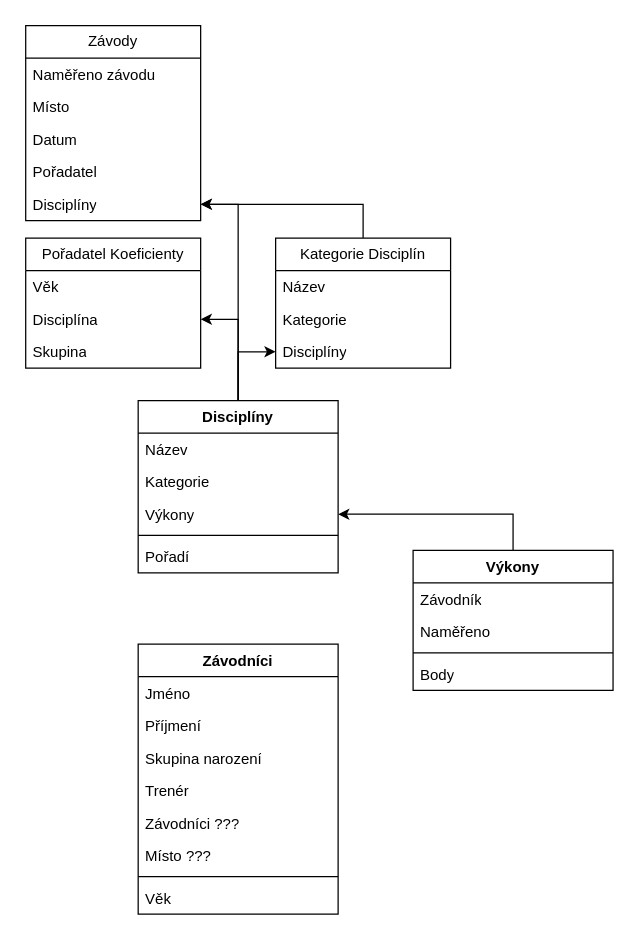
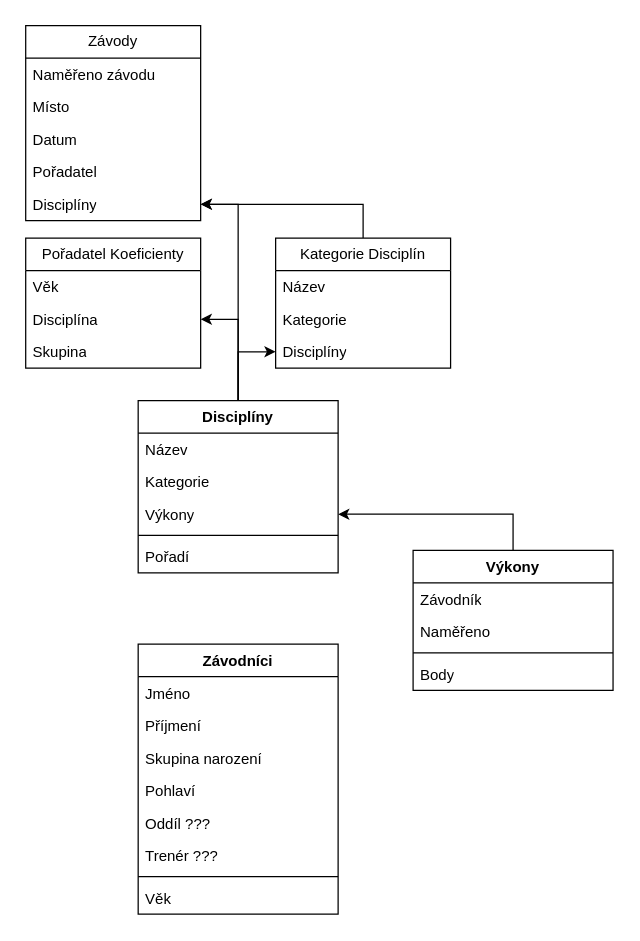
(171, 792) -> (173, 792)
(196, 825) -> (180, 825)
(181, 857) -> (186, 857)
